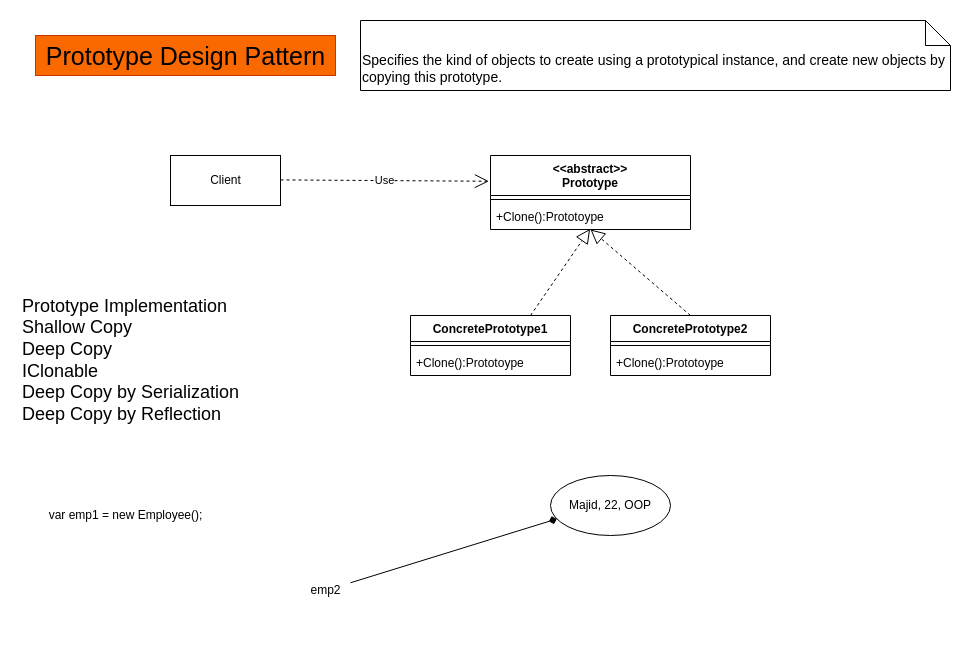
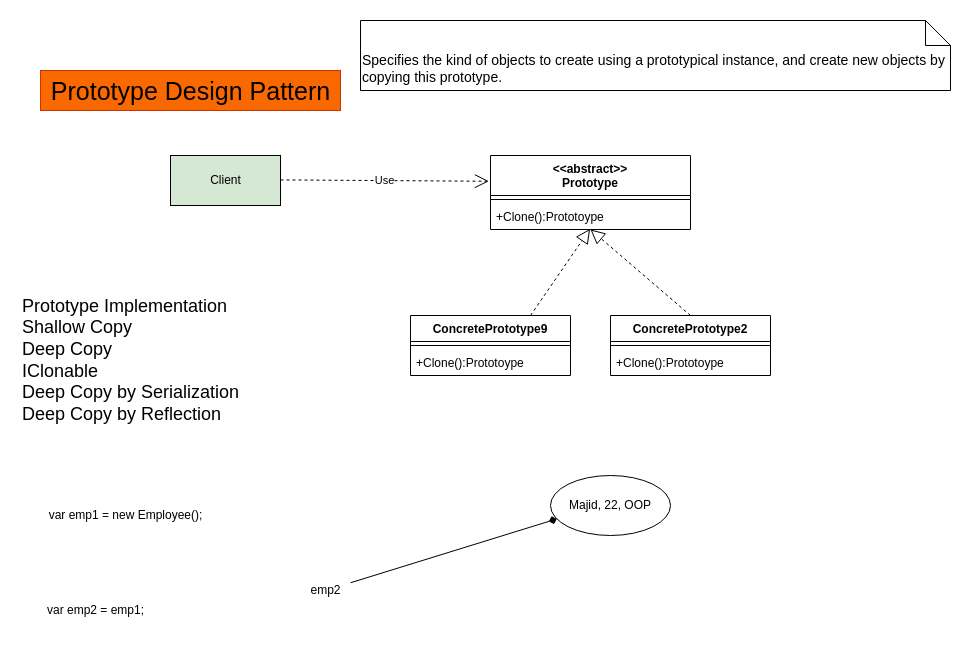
(186, 56) -> (191, 91)
(226, 181) -> (226, 181)
(490, 329) -> (490, 329)
none -> (96, 611)
